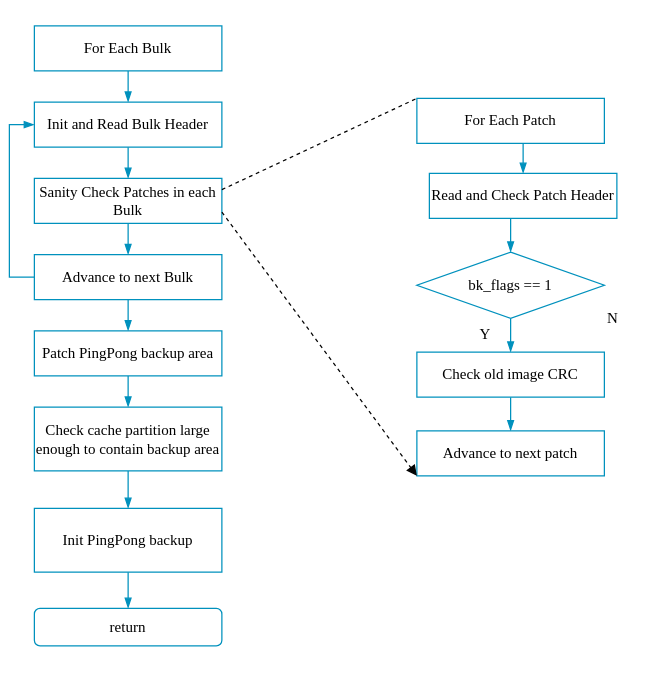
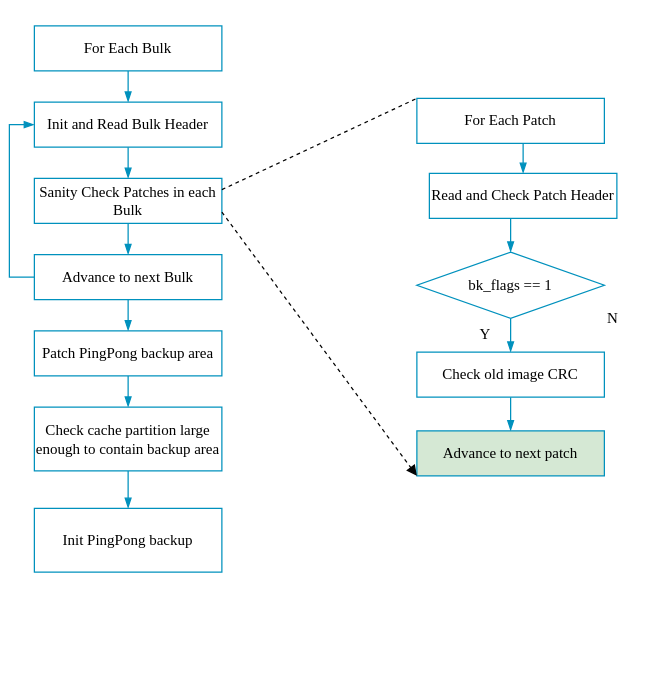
(511, 453) -> (511, 453)
(128, 596) -> none
(128, 627) -> none
